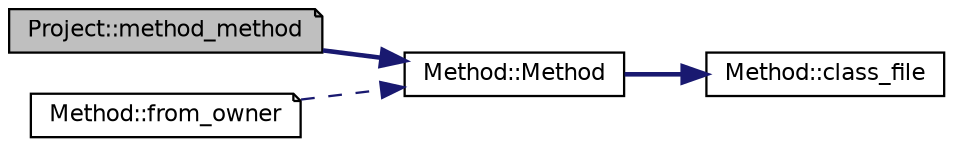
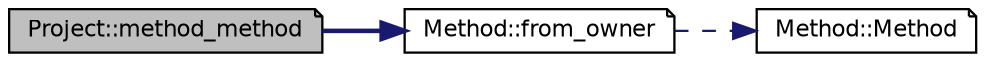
(352, 54) -> (352, 31)
(514, 74) -> (866, 31)
(825, 74) -> none
